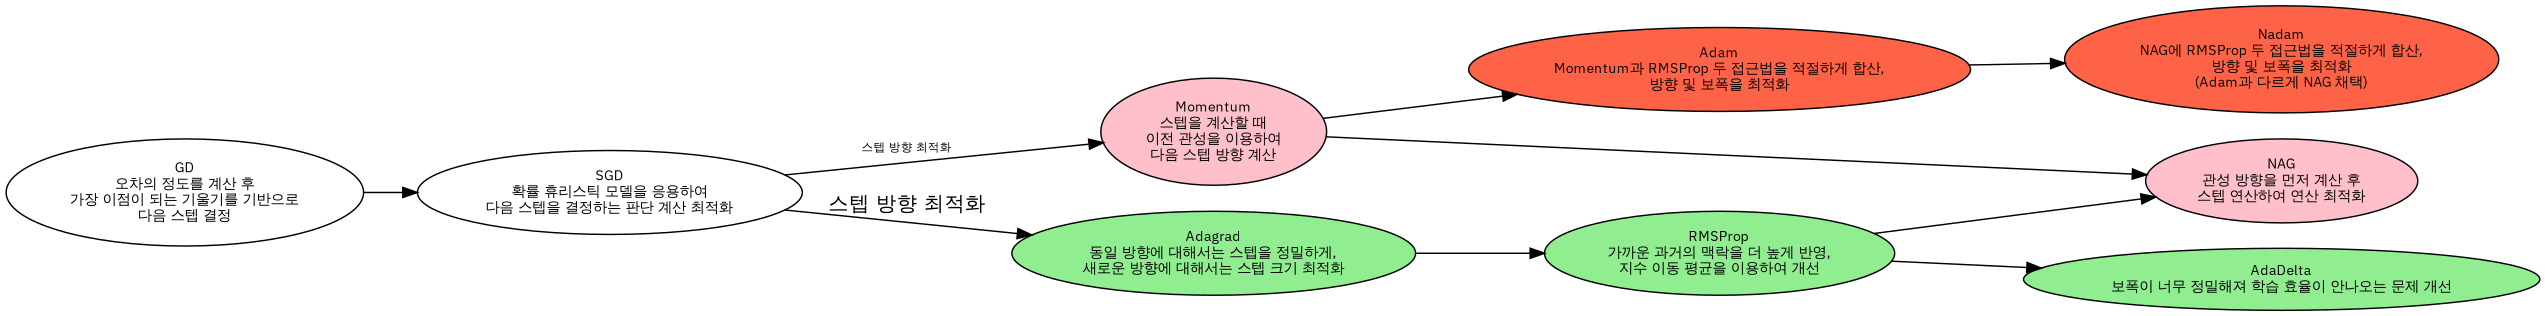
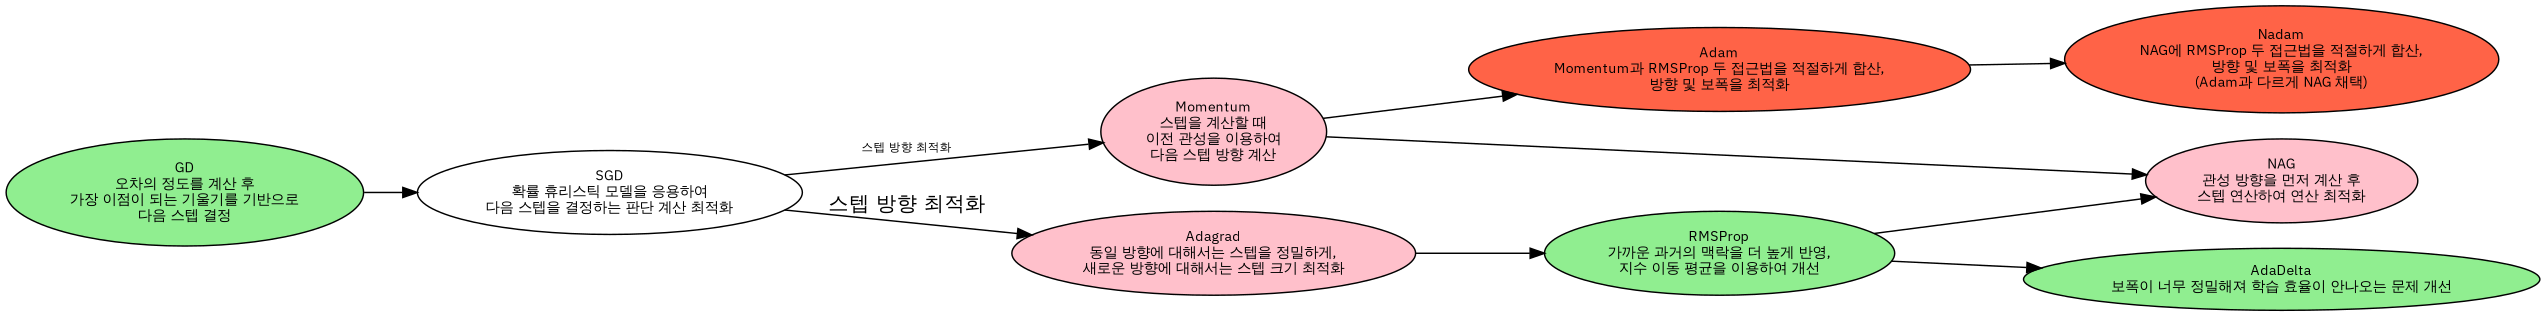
(185, 192) -> (185, 192)
(1214, 253) -> (1214, 253)
